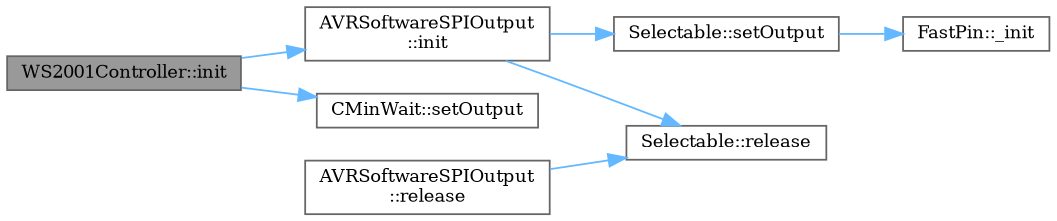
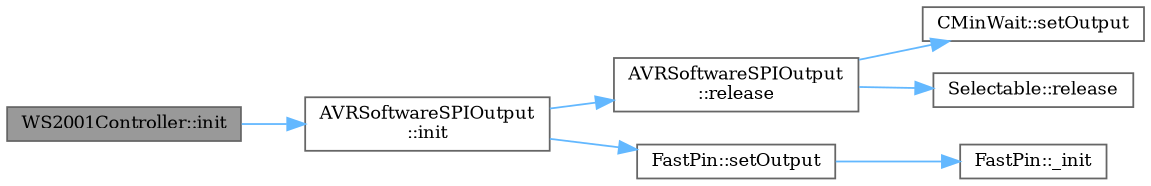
(726, 34) -> (736, 162)
(585, 90) -> (573, 106)
(270, 91) -> (895, 52)
